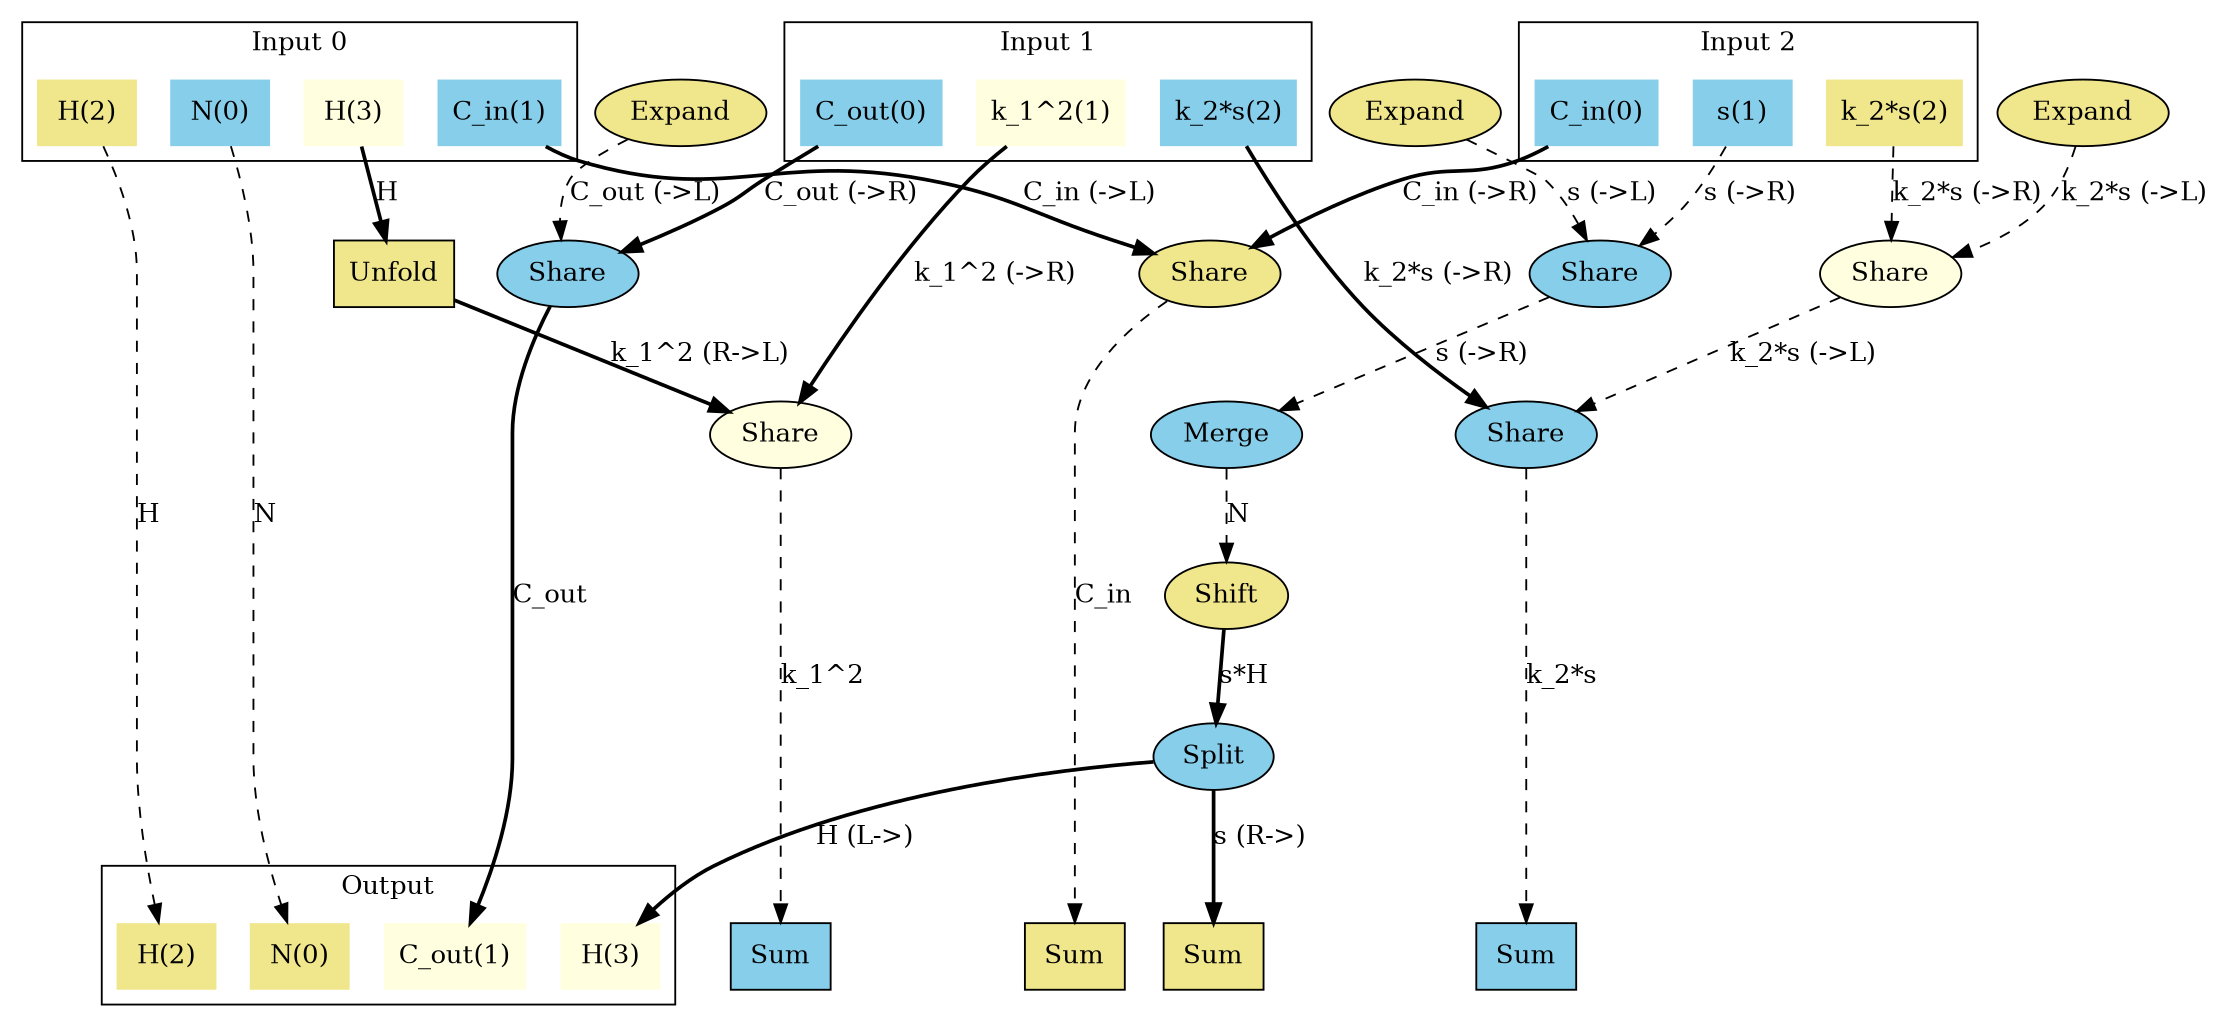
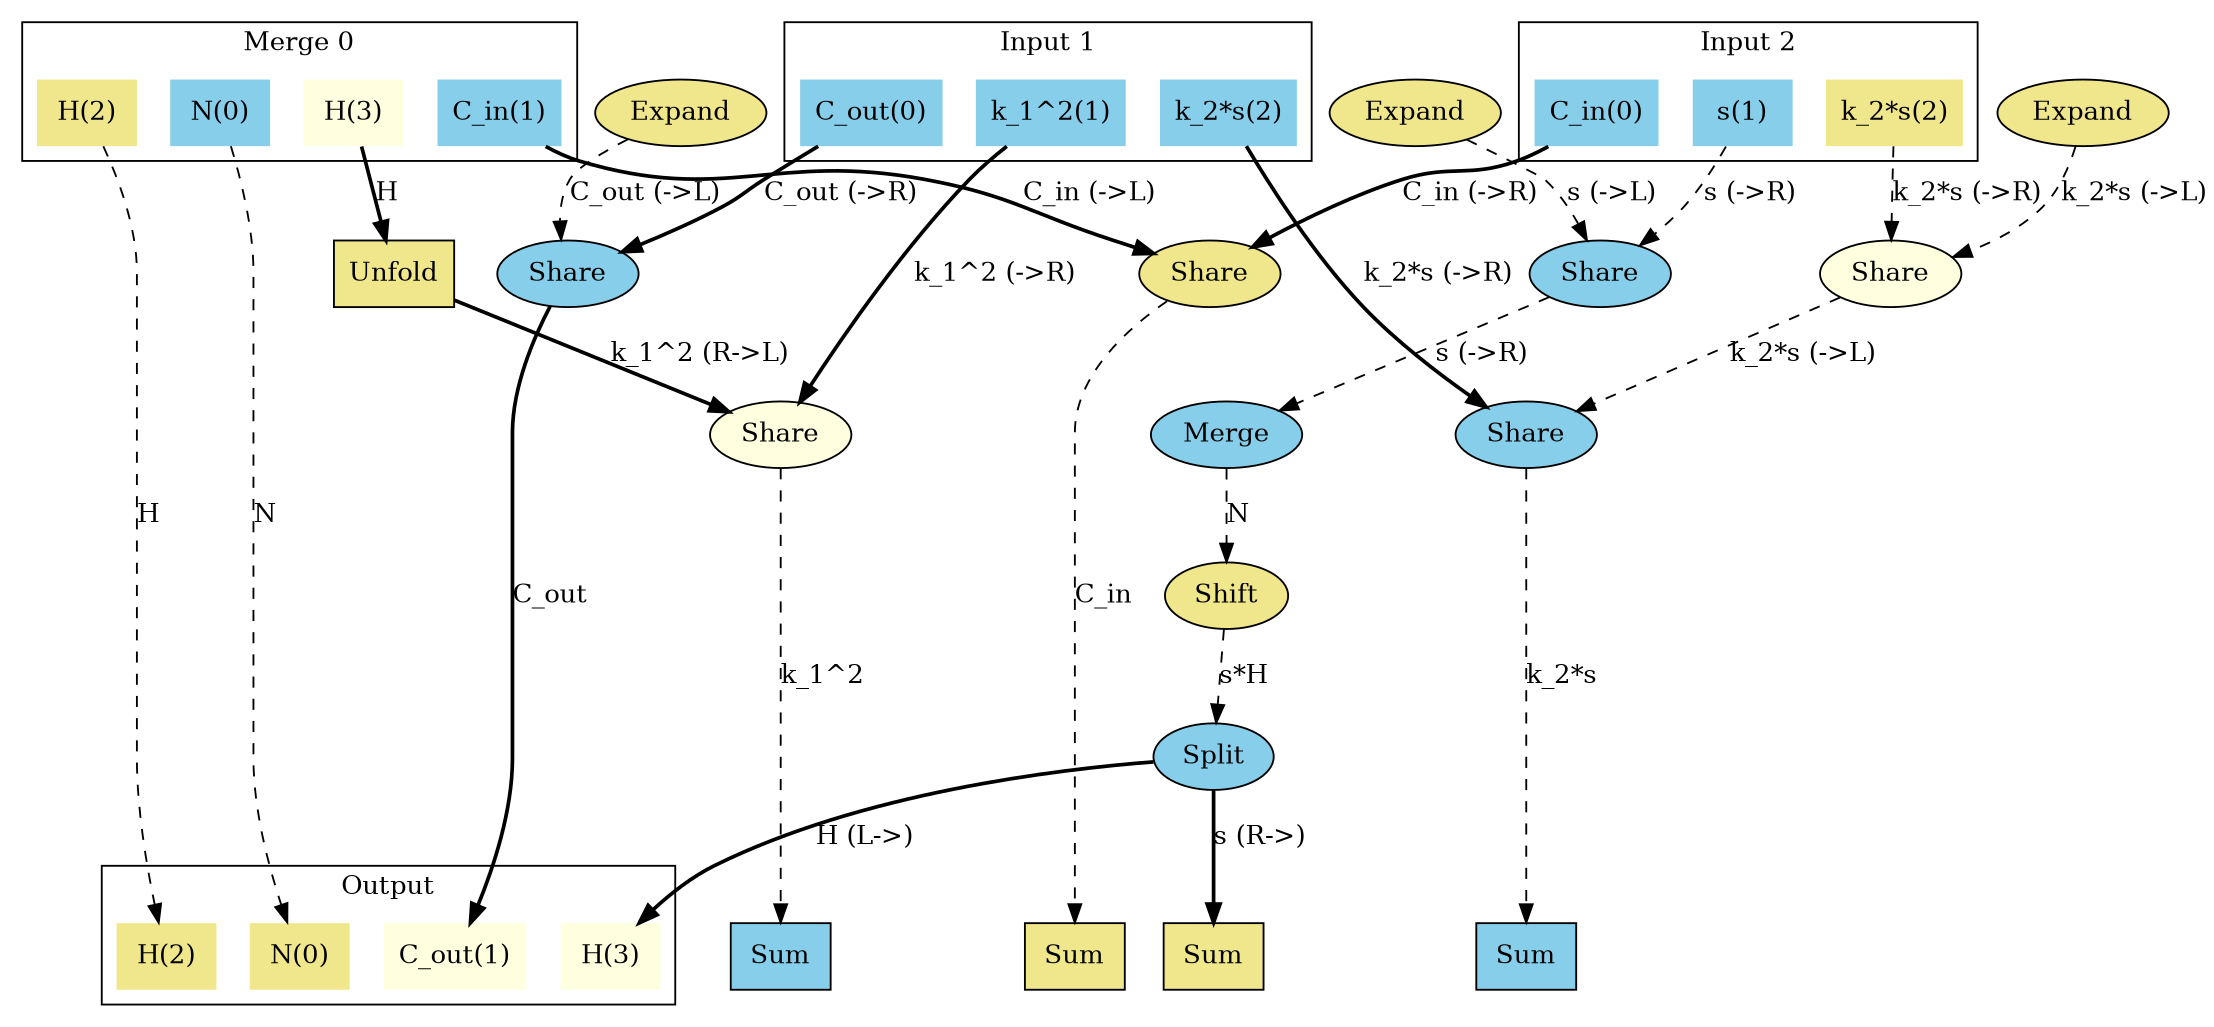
(300, 43) -> (300, 43)
(1051, 113) -> (1051, 113)
(1221, 667) -> (1221, 667)
